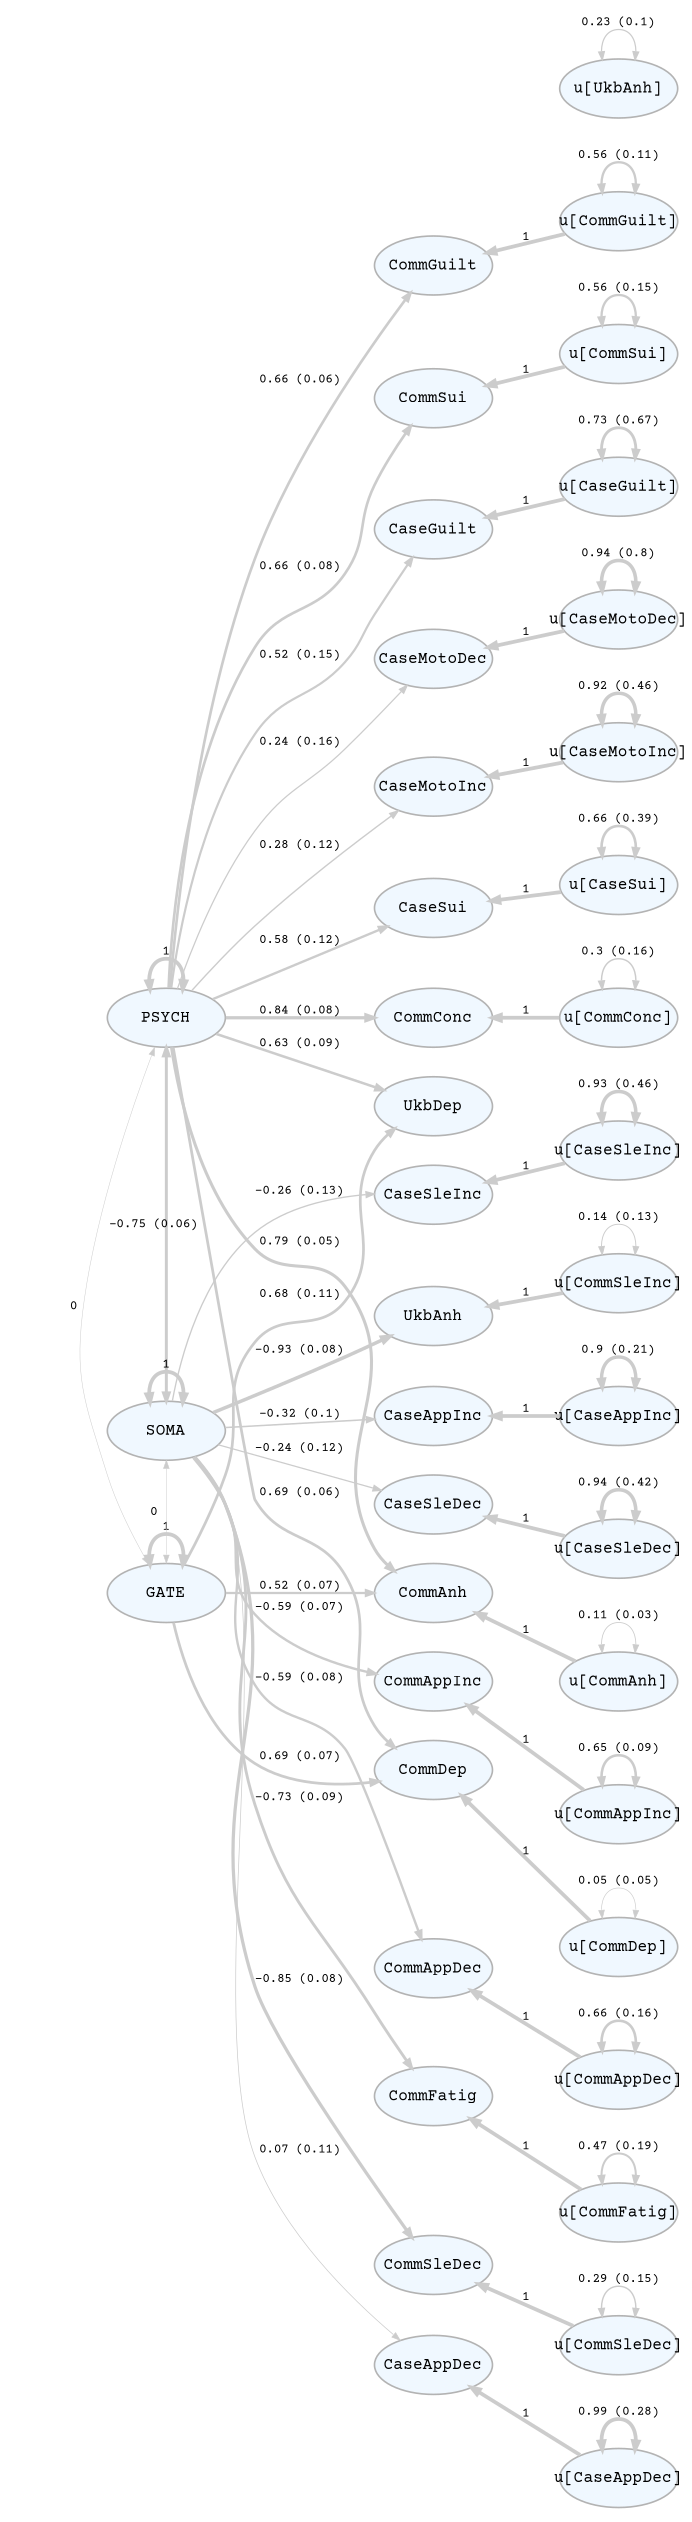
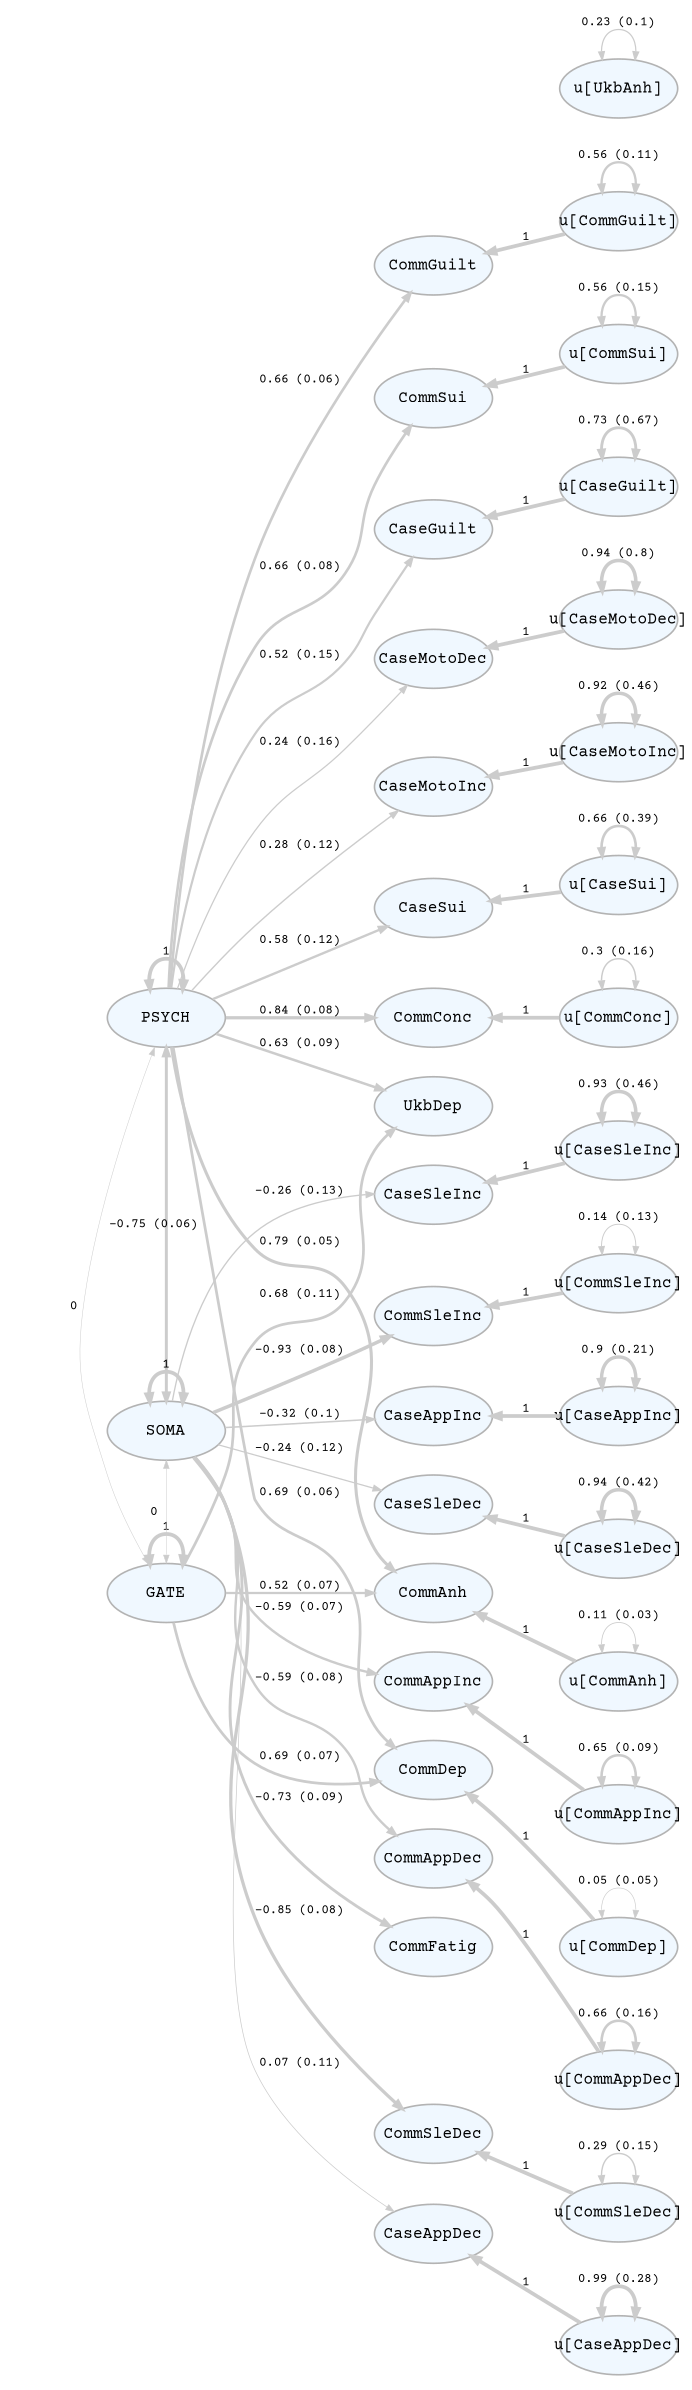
(433, 1316) -> (433, 1316)
(619, 2212) -> none
